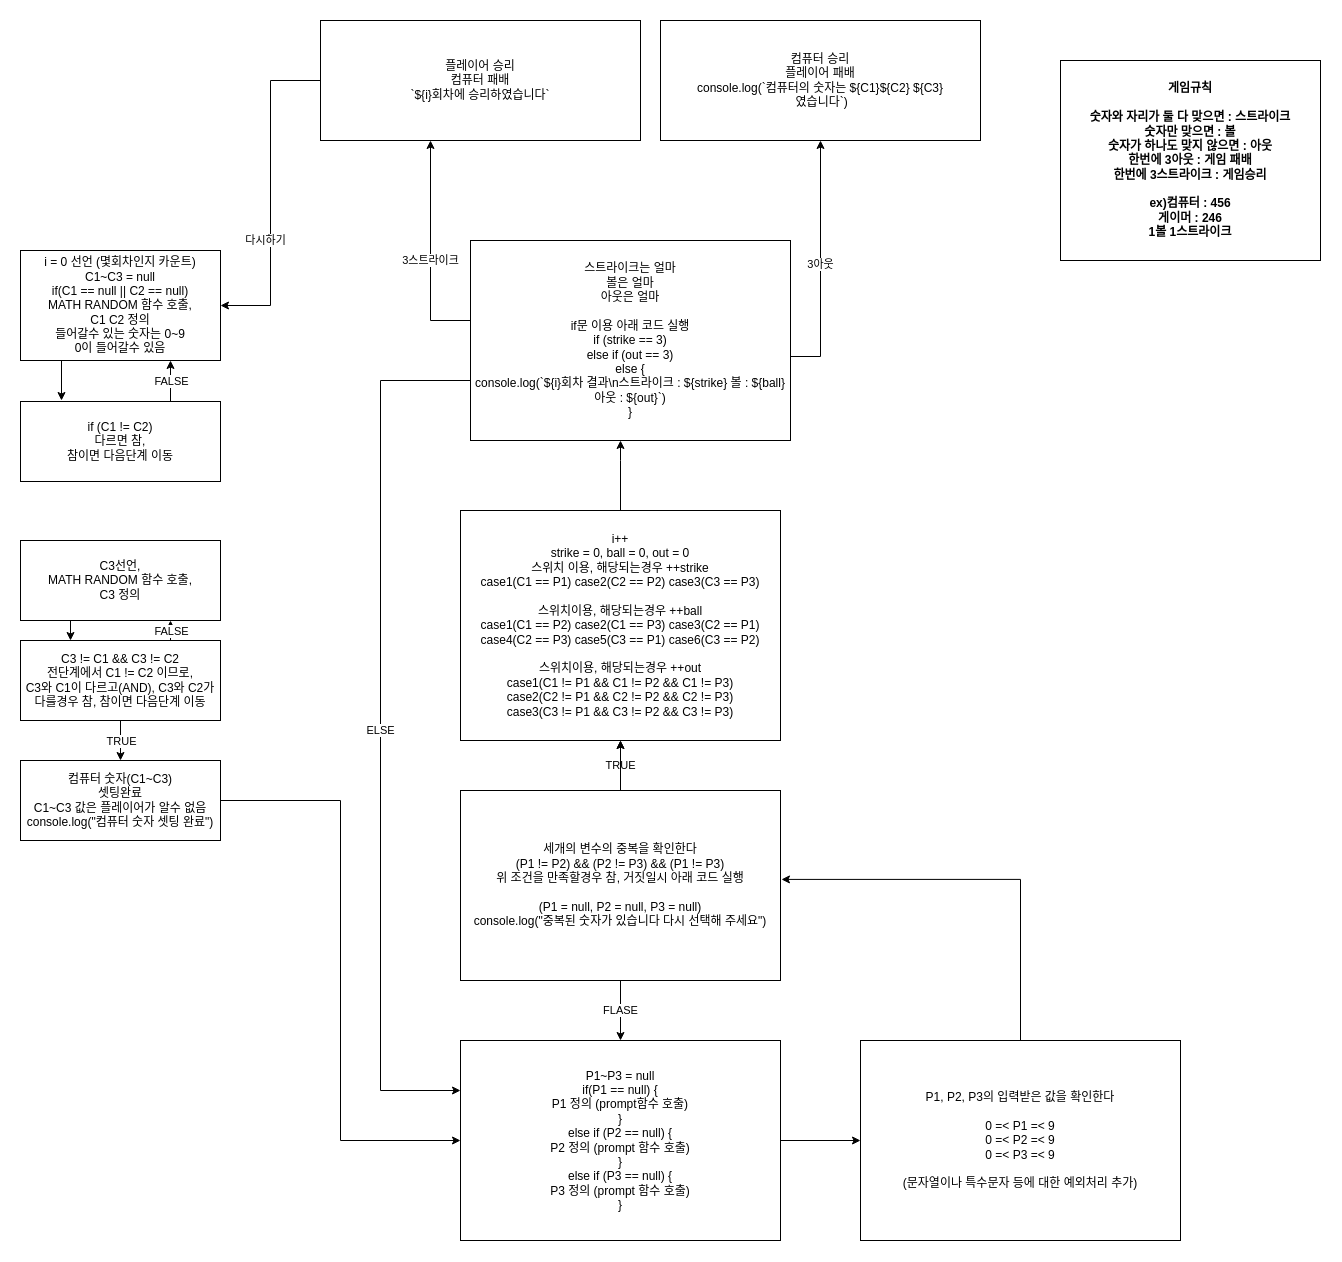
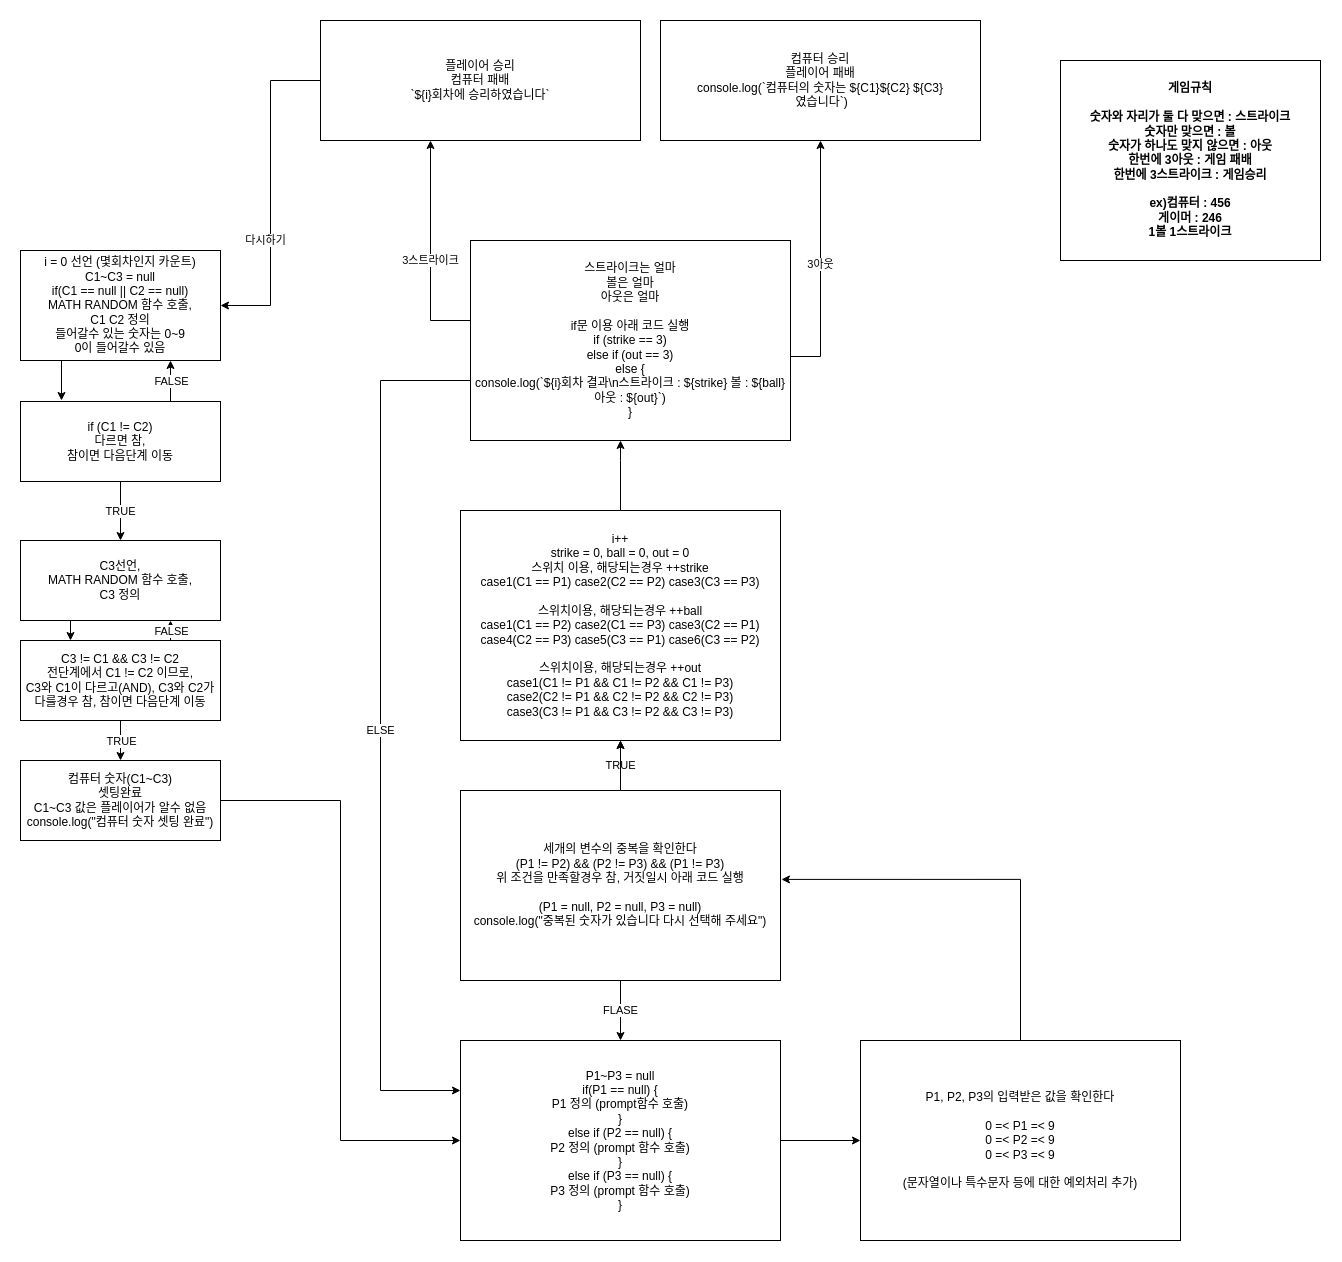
none -> (121, 508)
